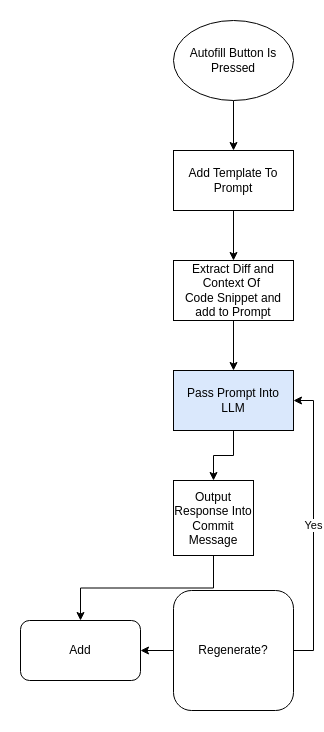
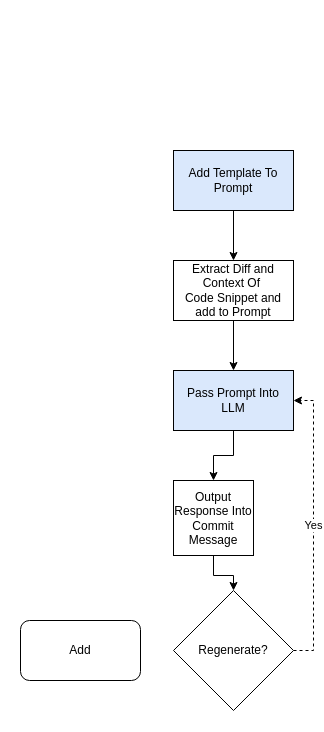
(234, 61) -> none
(234, 122) -> none
(234, 181) -> (234, 181)
(142, 588) -> (227, 576)
(314, 601) -> (314, 601)
(160, 651) -> none
(234, 651) -> (234, 651)
